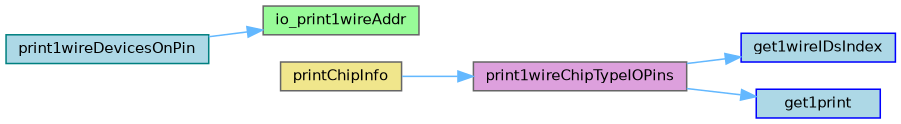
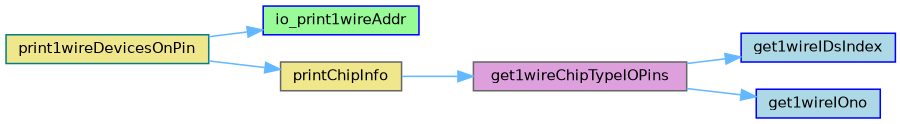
(341, 20) -> (341, 20)
(107, 49) -> (107, 49)
none -> (237, 64)
(580, 76) -> (580, 76)
(818, 104) -> (818, 104)
